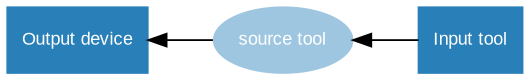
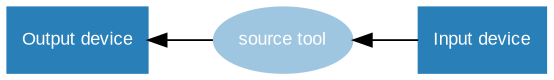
(471, 40) -> (482, 40)
